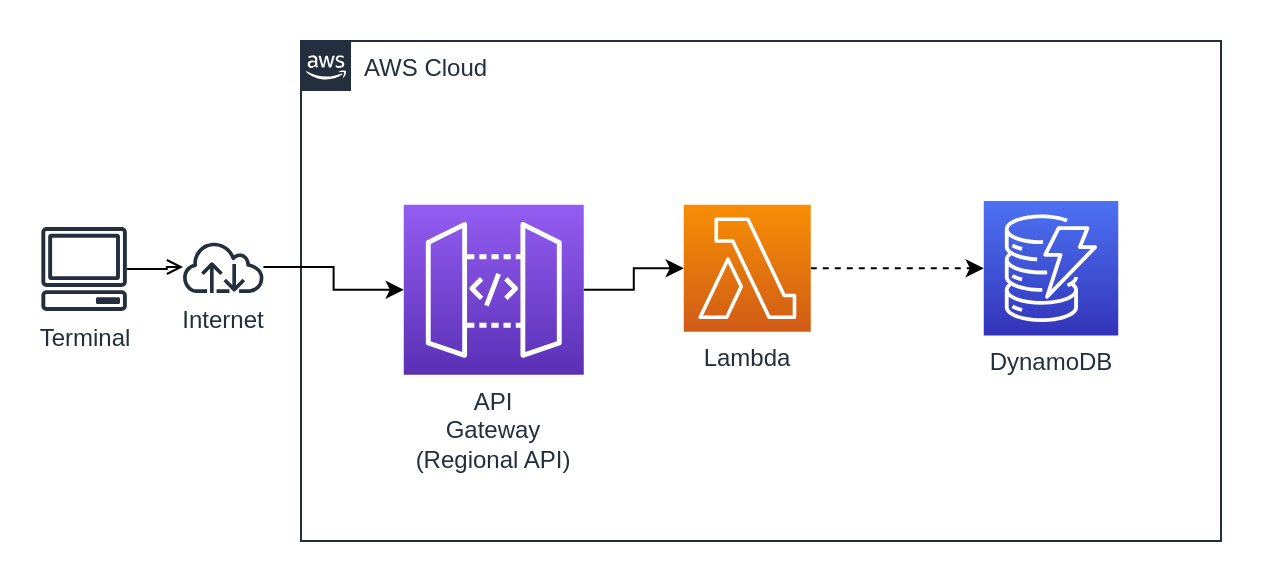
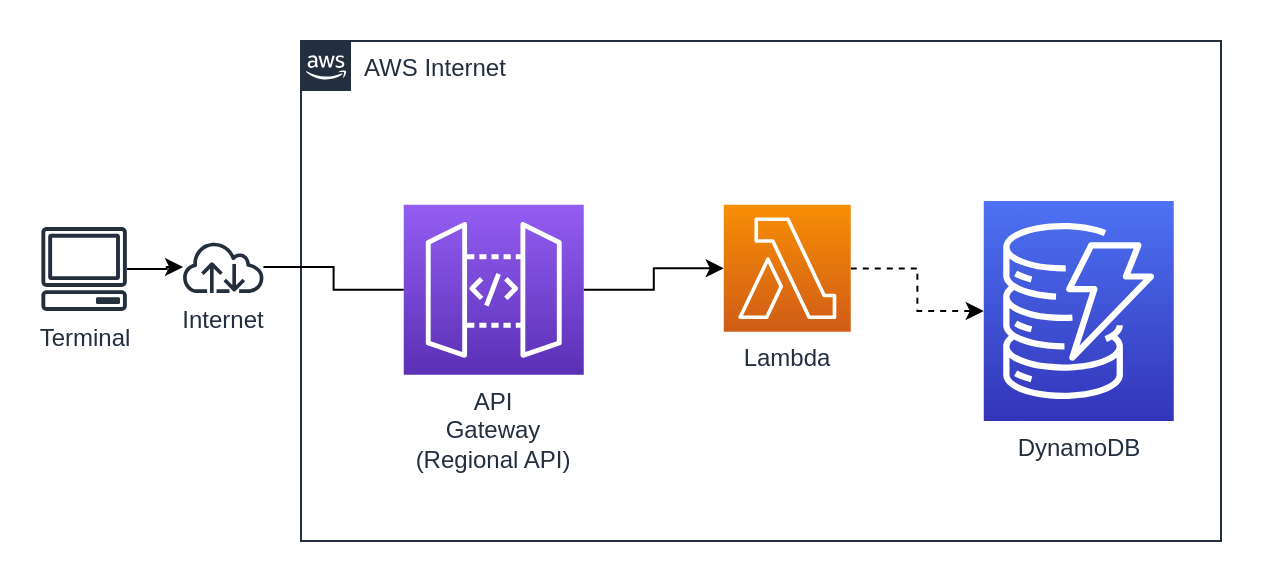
(419, 69) -> (443, 69)
(169, 267) -> (167, 268)
(747, 268) -> (787, 268)
(1051, 268) -> (1079, 311)
(389, 290) -> (395, 290)
